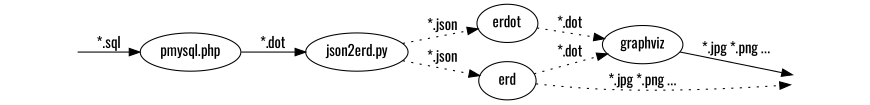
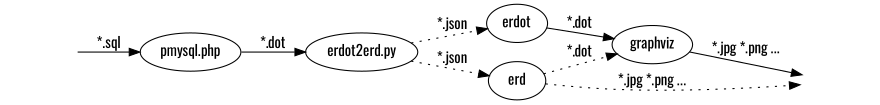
(565, 32) -> (575, 32)
(357, 52) -> (362, 52)
